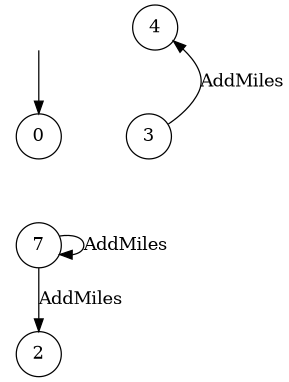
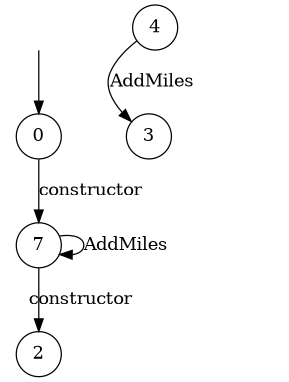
(199, 90) -> (110, 74)
none -> (39, 185)
(81, 300) -> (81, 300)
